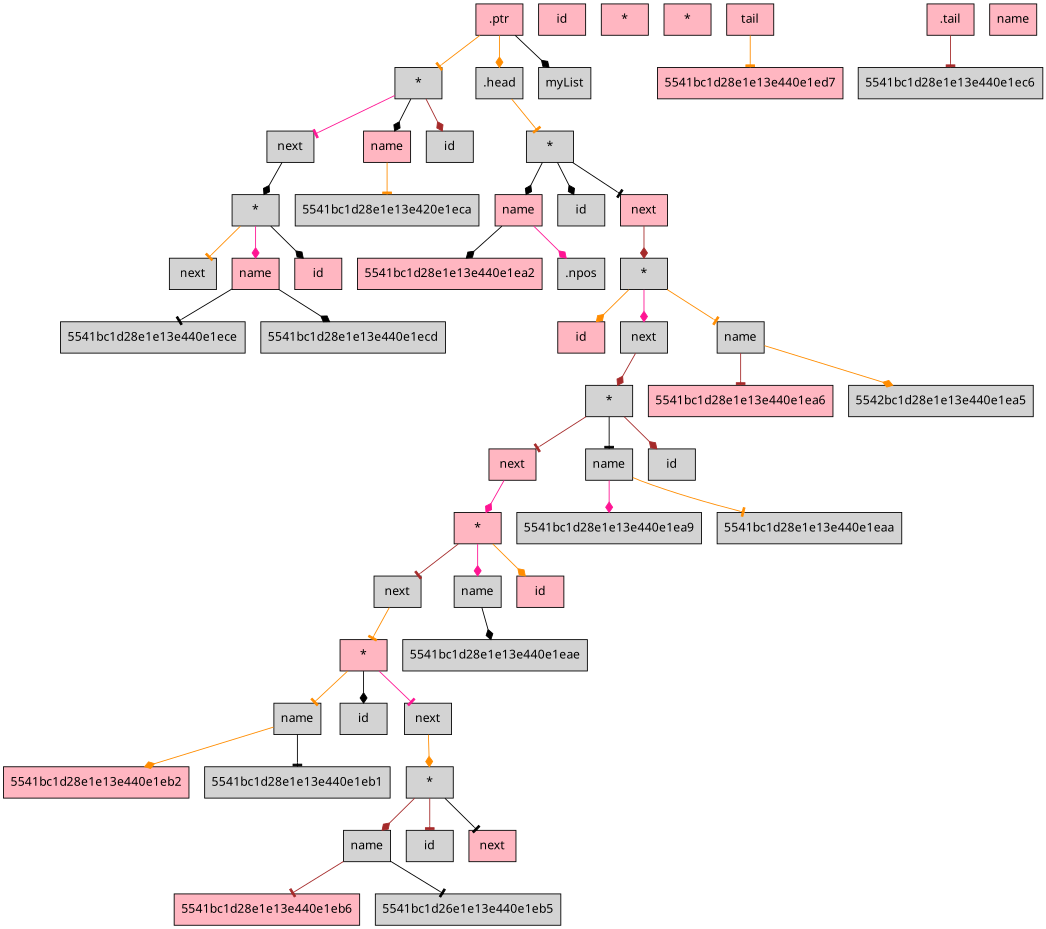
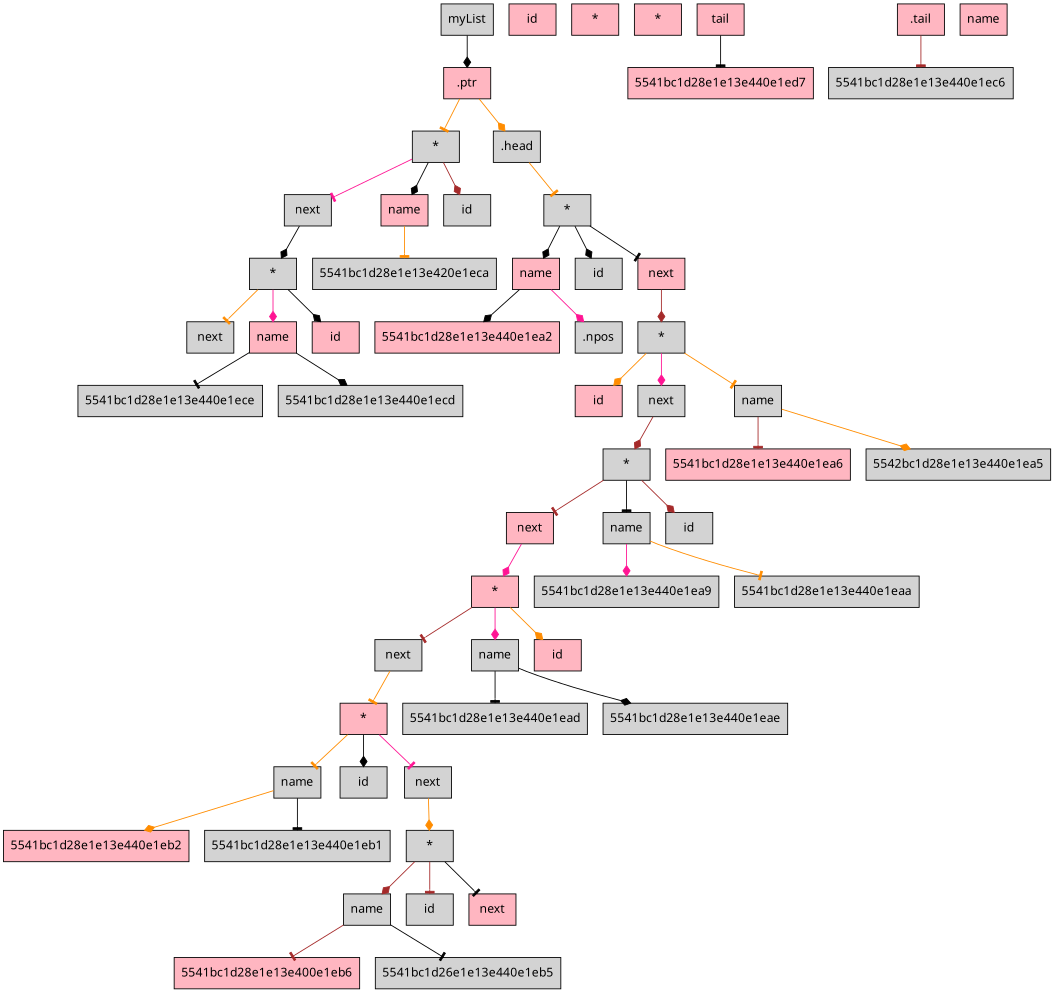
(528, 48) -> (467, 46)
(750, 49) -> (721, 49)
none -> (495, 719)
(267, 910) -> (267, 973)
